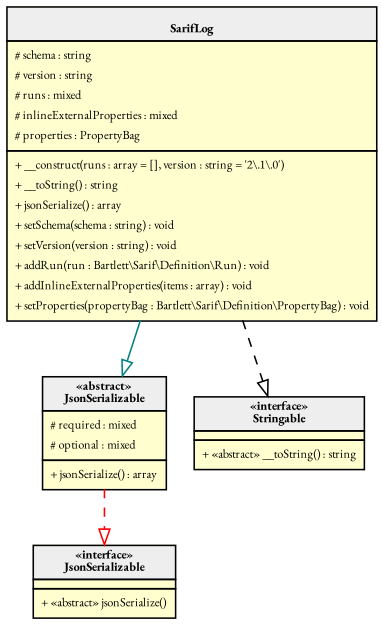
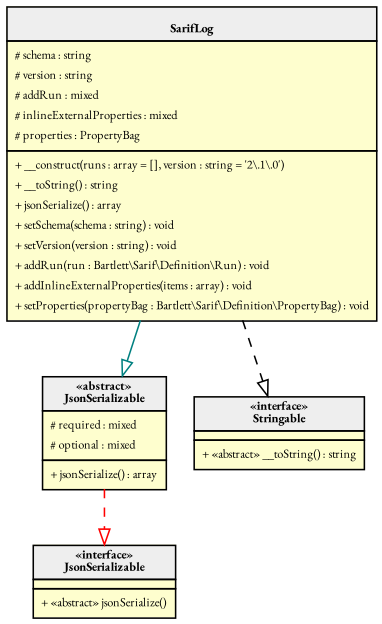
(48, 95) -> (57, 95)
